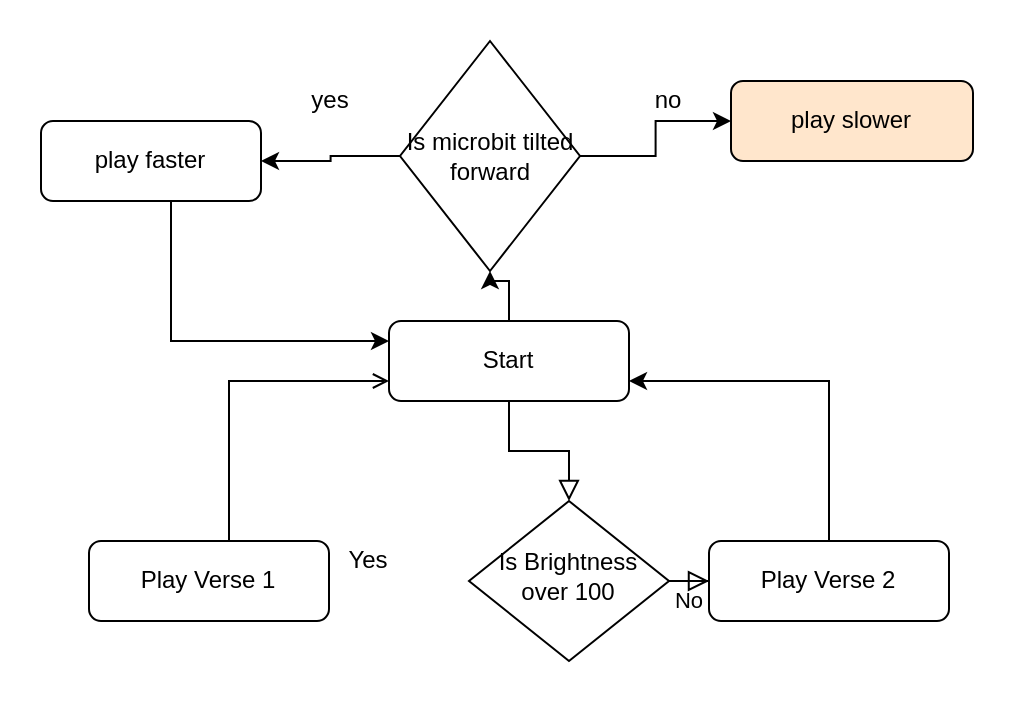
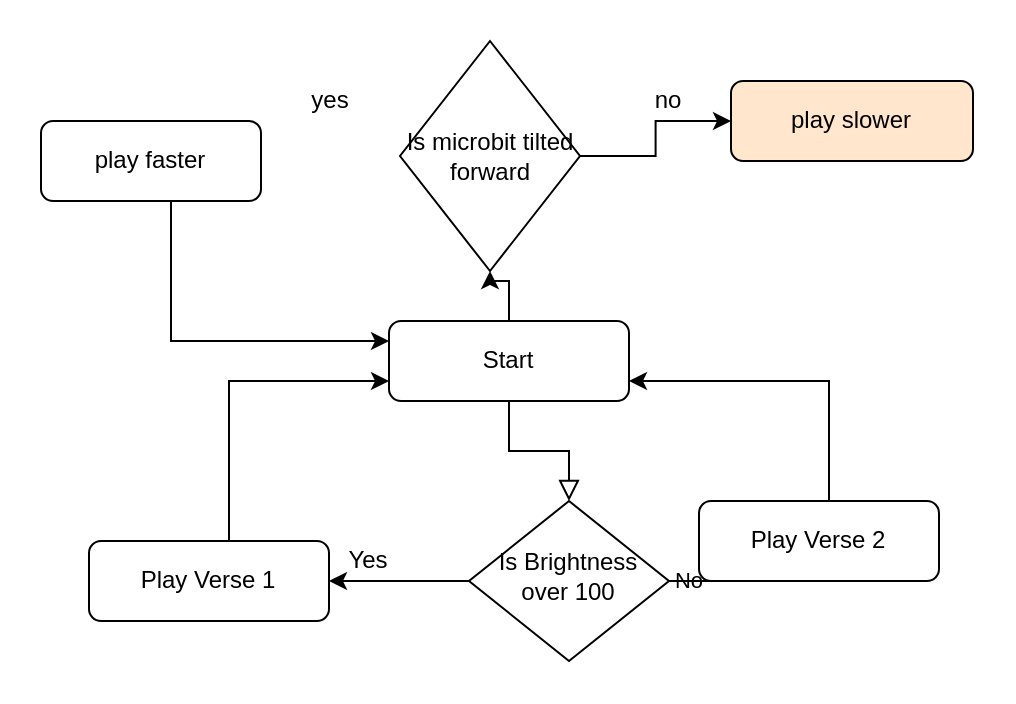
(335, 156) -> none
(376, 381) -> (374, 381)
none -> (406, 581)
(829, 581) -> (819, 541)
